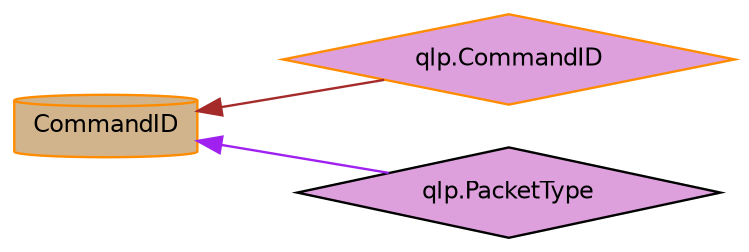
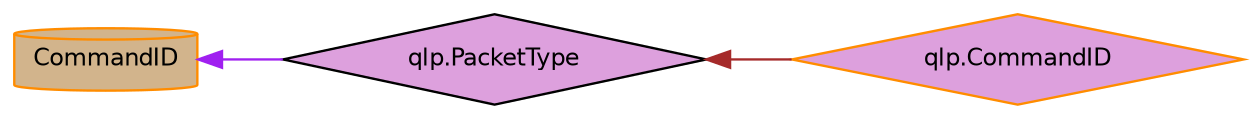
(303, 93) -> (761, 59)
